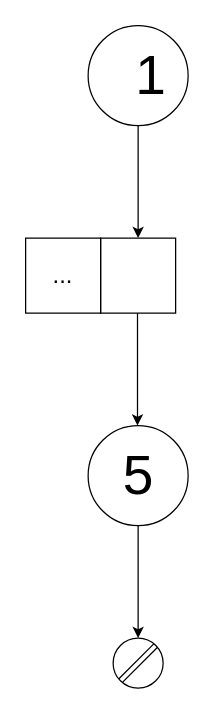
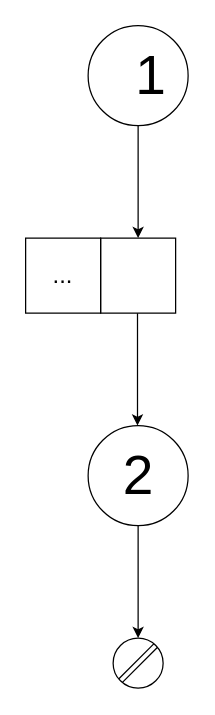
(139, 476) -> (139, 476)
